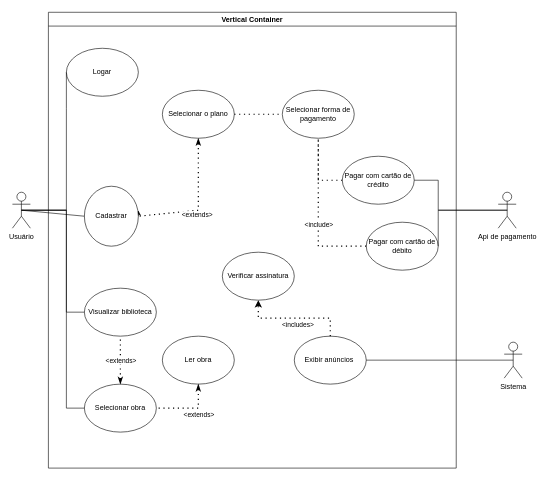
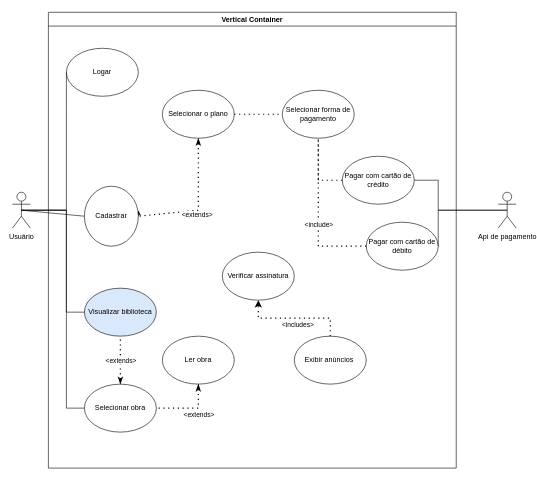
(120, 312) -> (120, 312)
(438, 360) -> none
(513, 360) -> none
